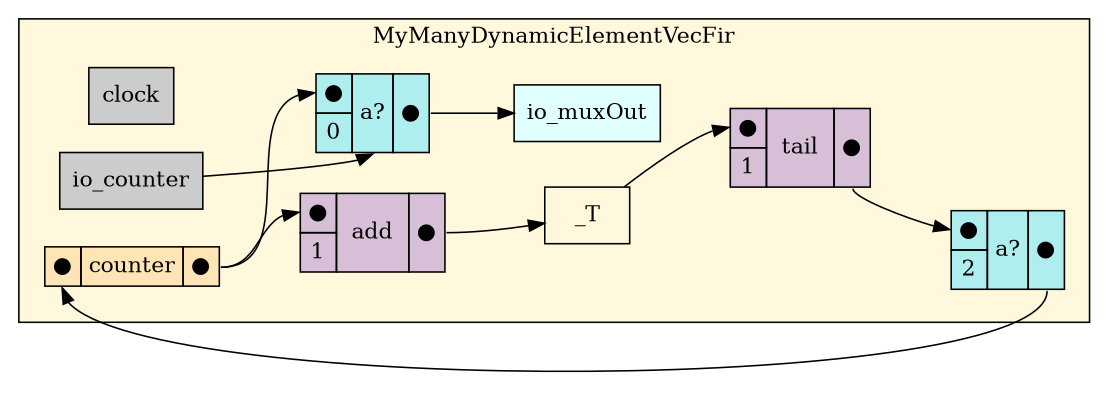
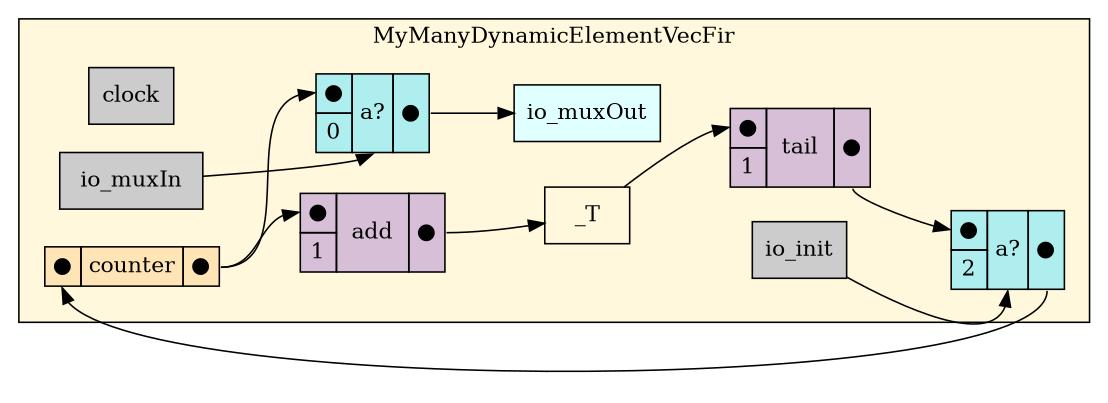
(131, 181) -> (131, 181)
none -> (799, 250)
